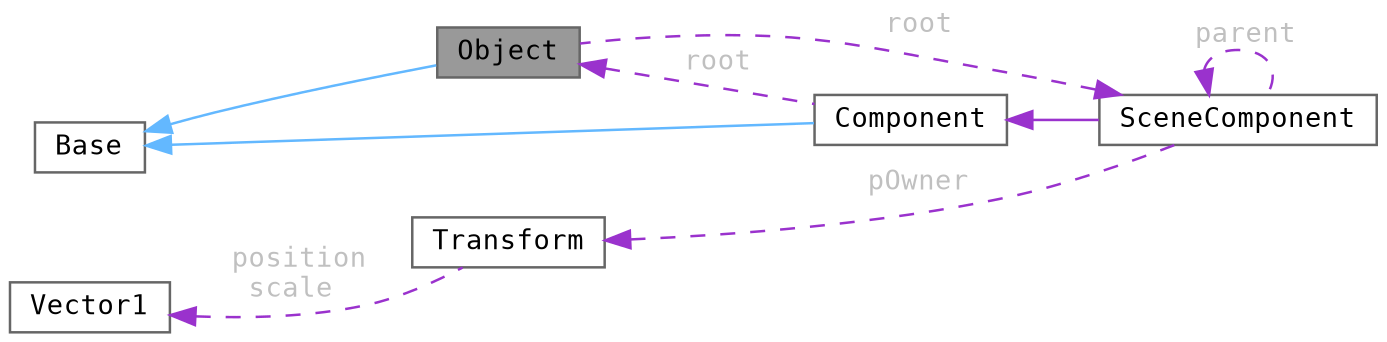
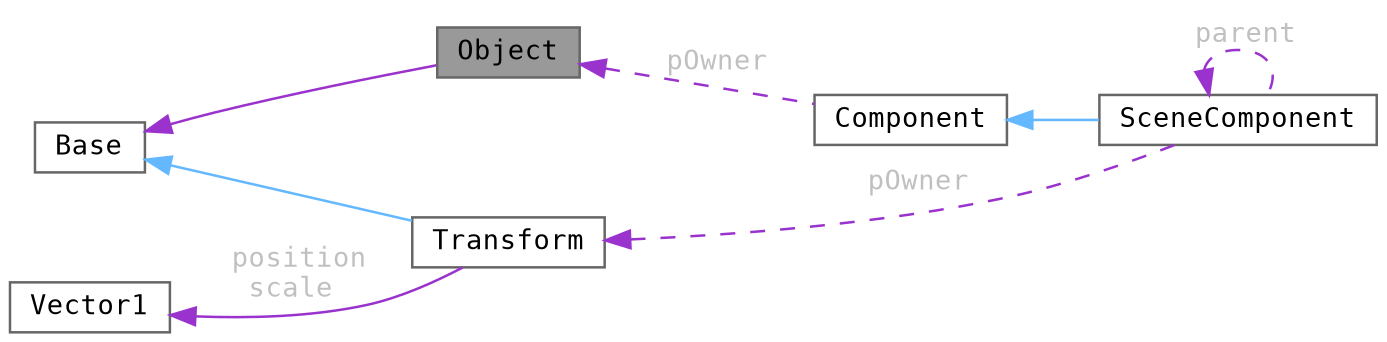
(840, 43) -> none
(710, 62) -> (710, 62)
(303, 92) -> (303, 92)
(1066, 120) -> (1066, 120)
(493, 134) -> (291, 193)
(333, 311) -> (333, 311)
